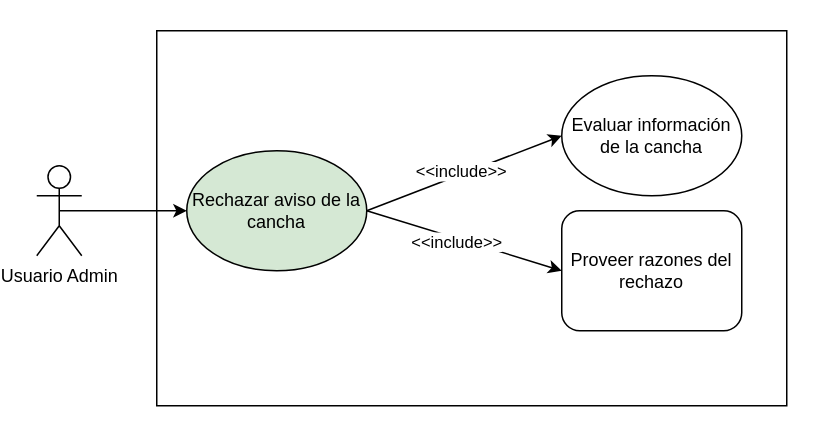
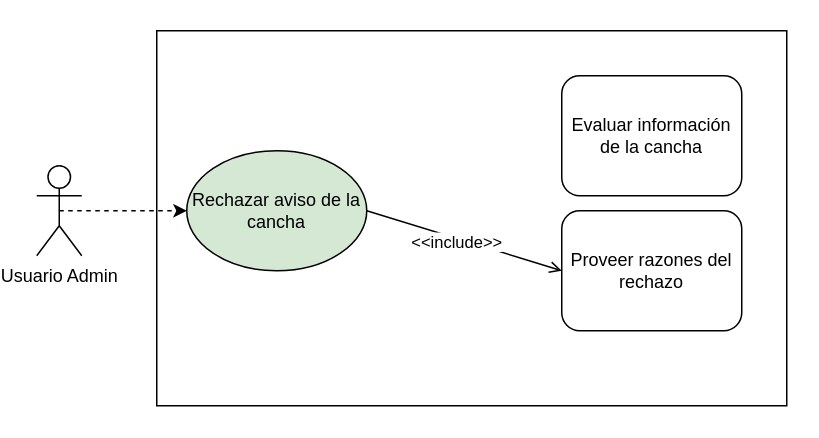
(652, 136) -> (652, 136)
(501, 159) -> none
(120, 211) -> (120, 211)
(551, 267) -> (552, 268)
